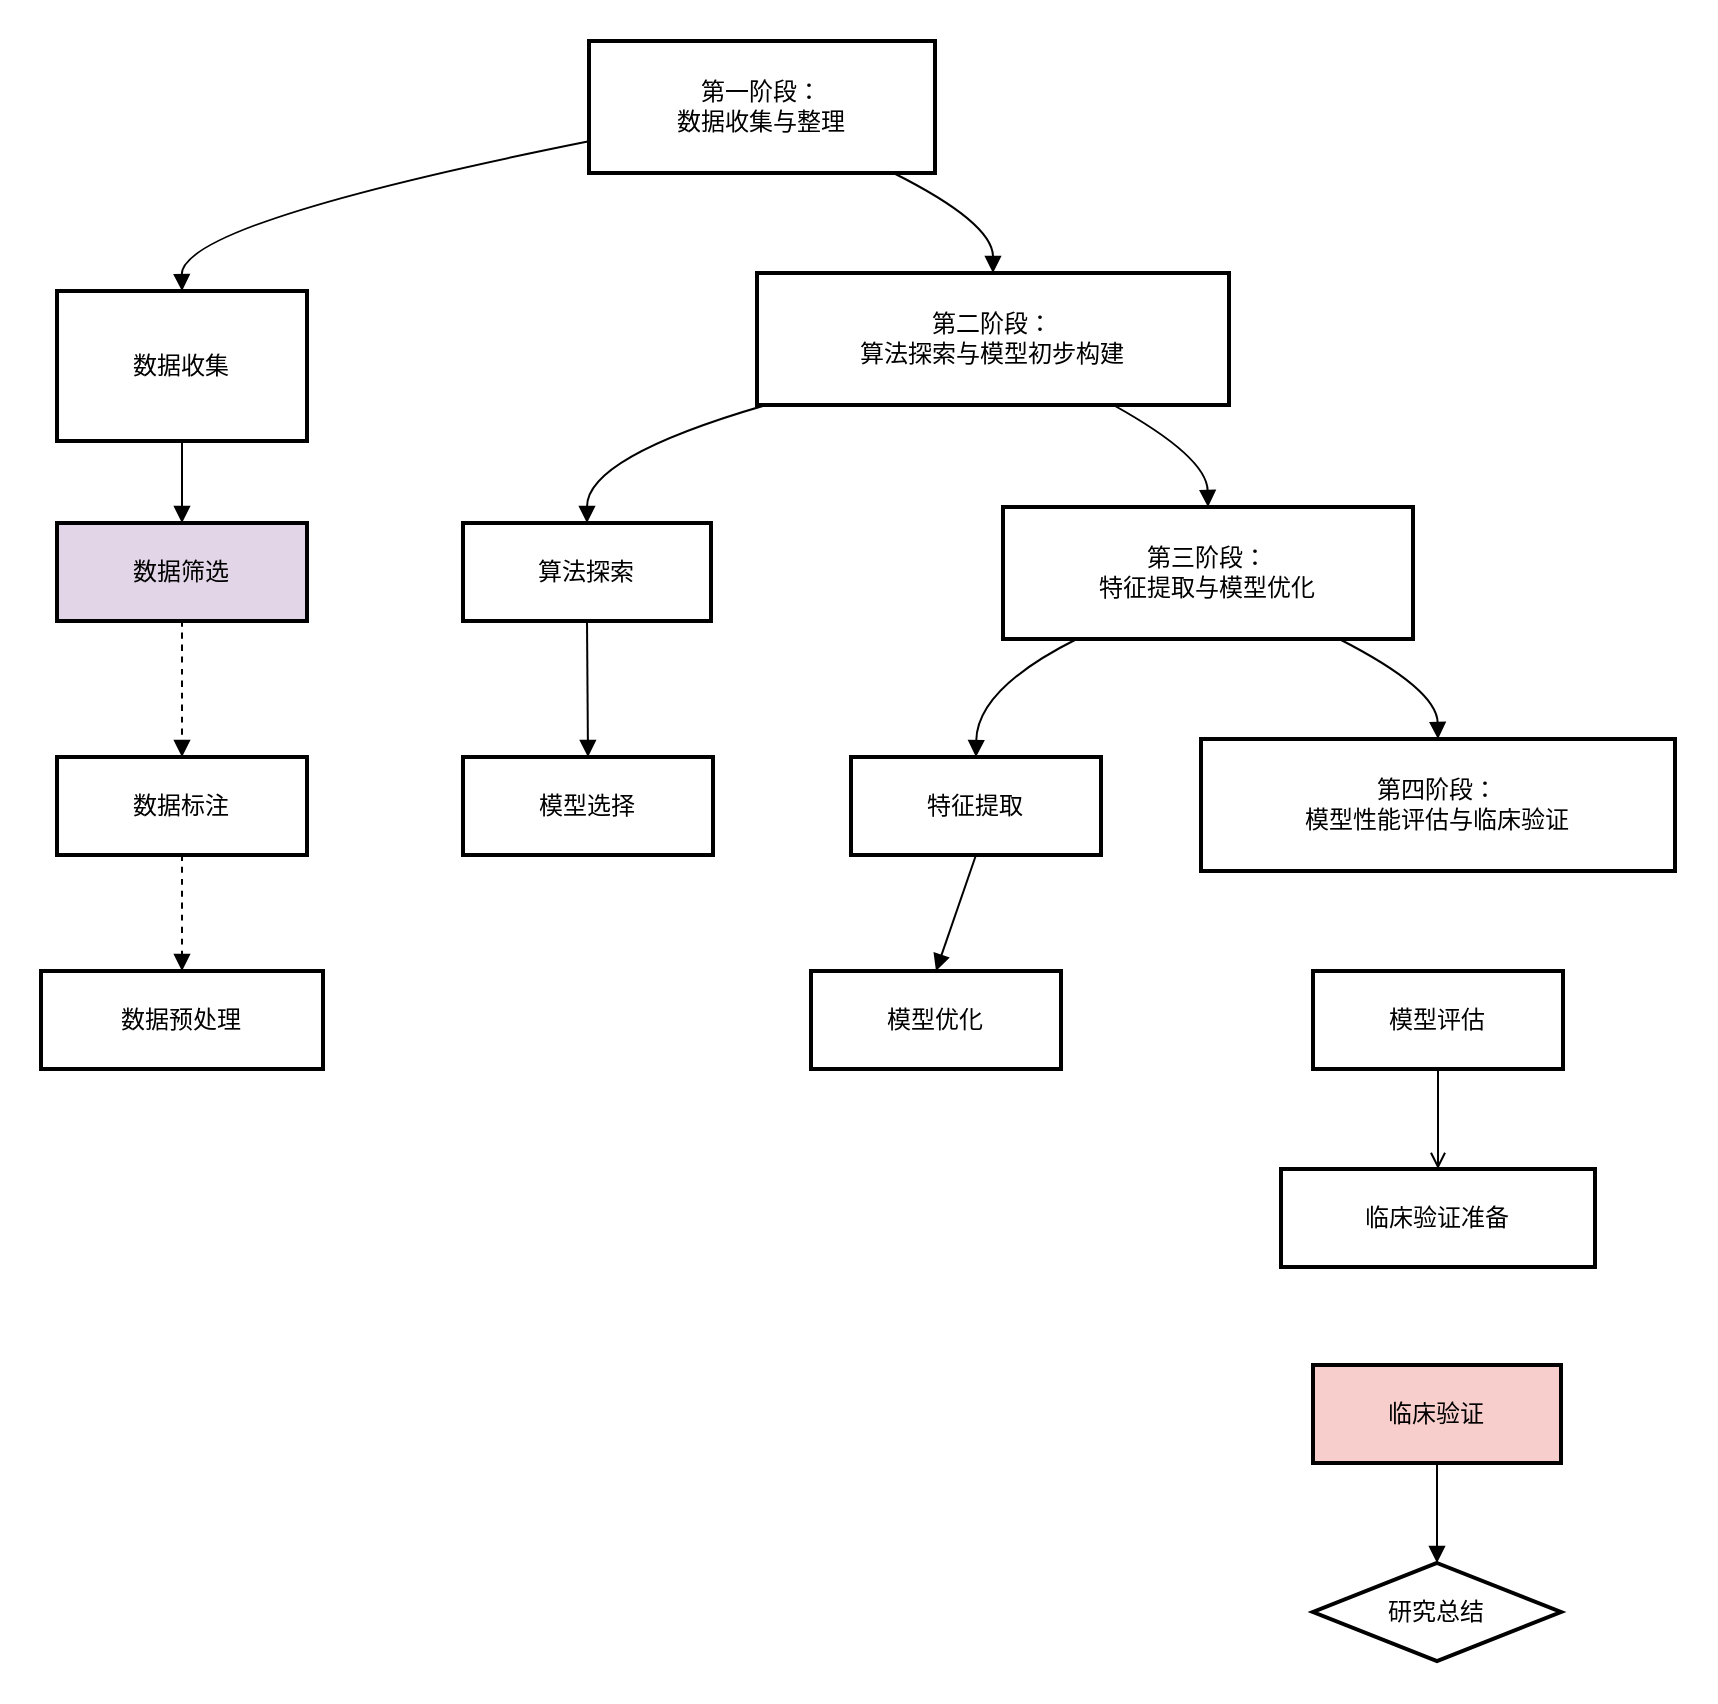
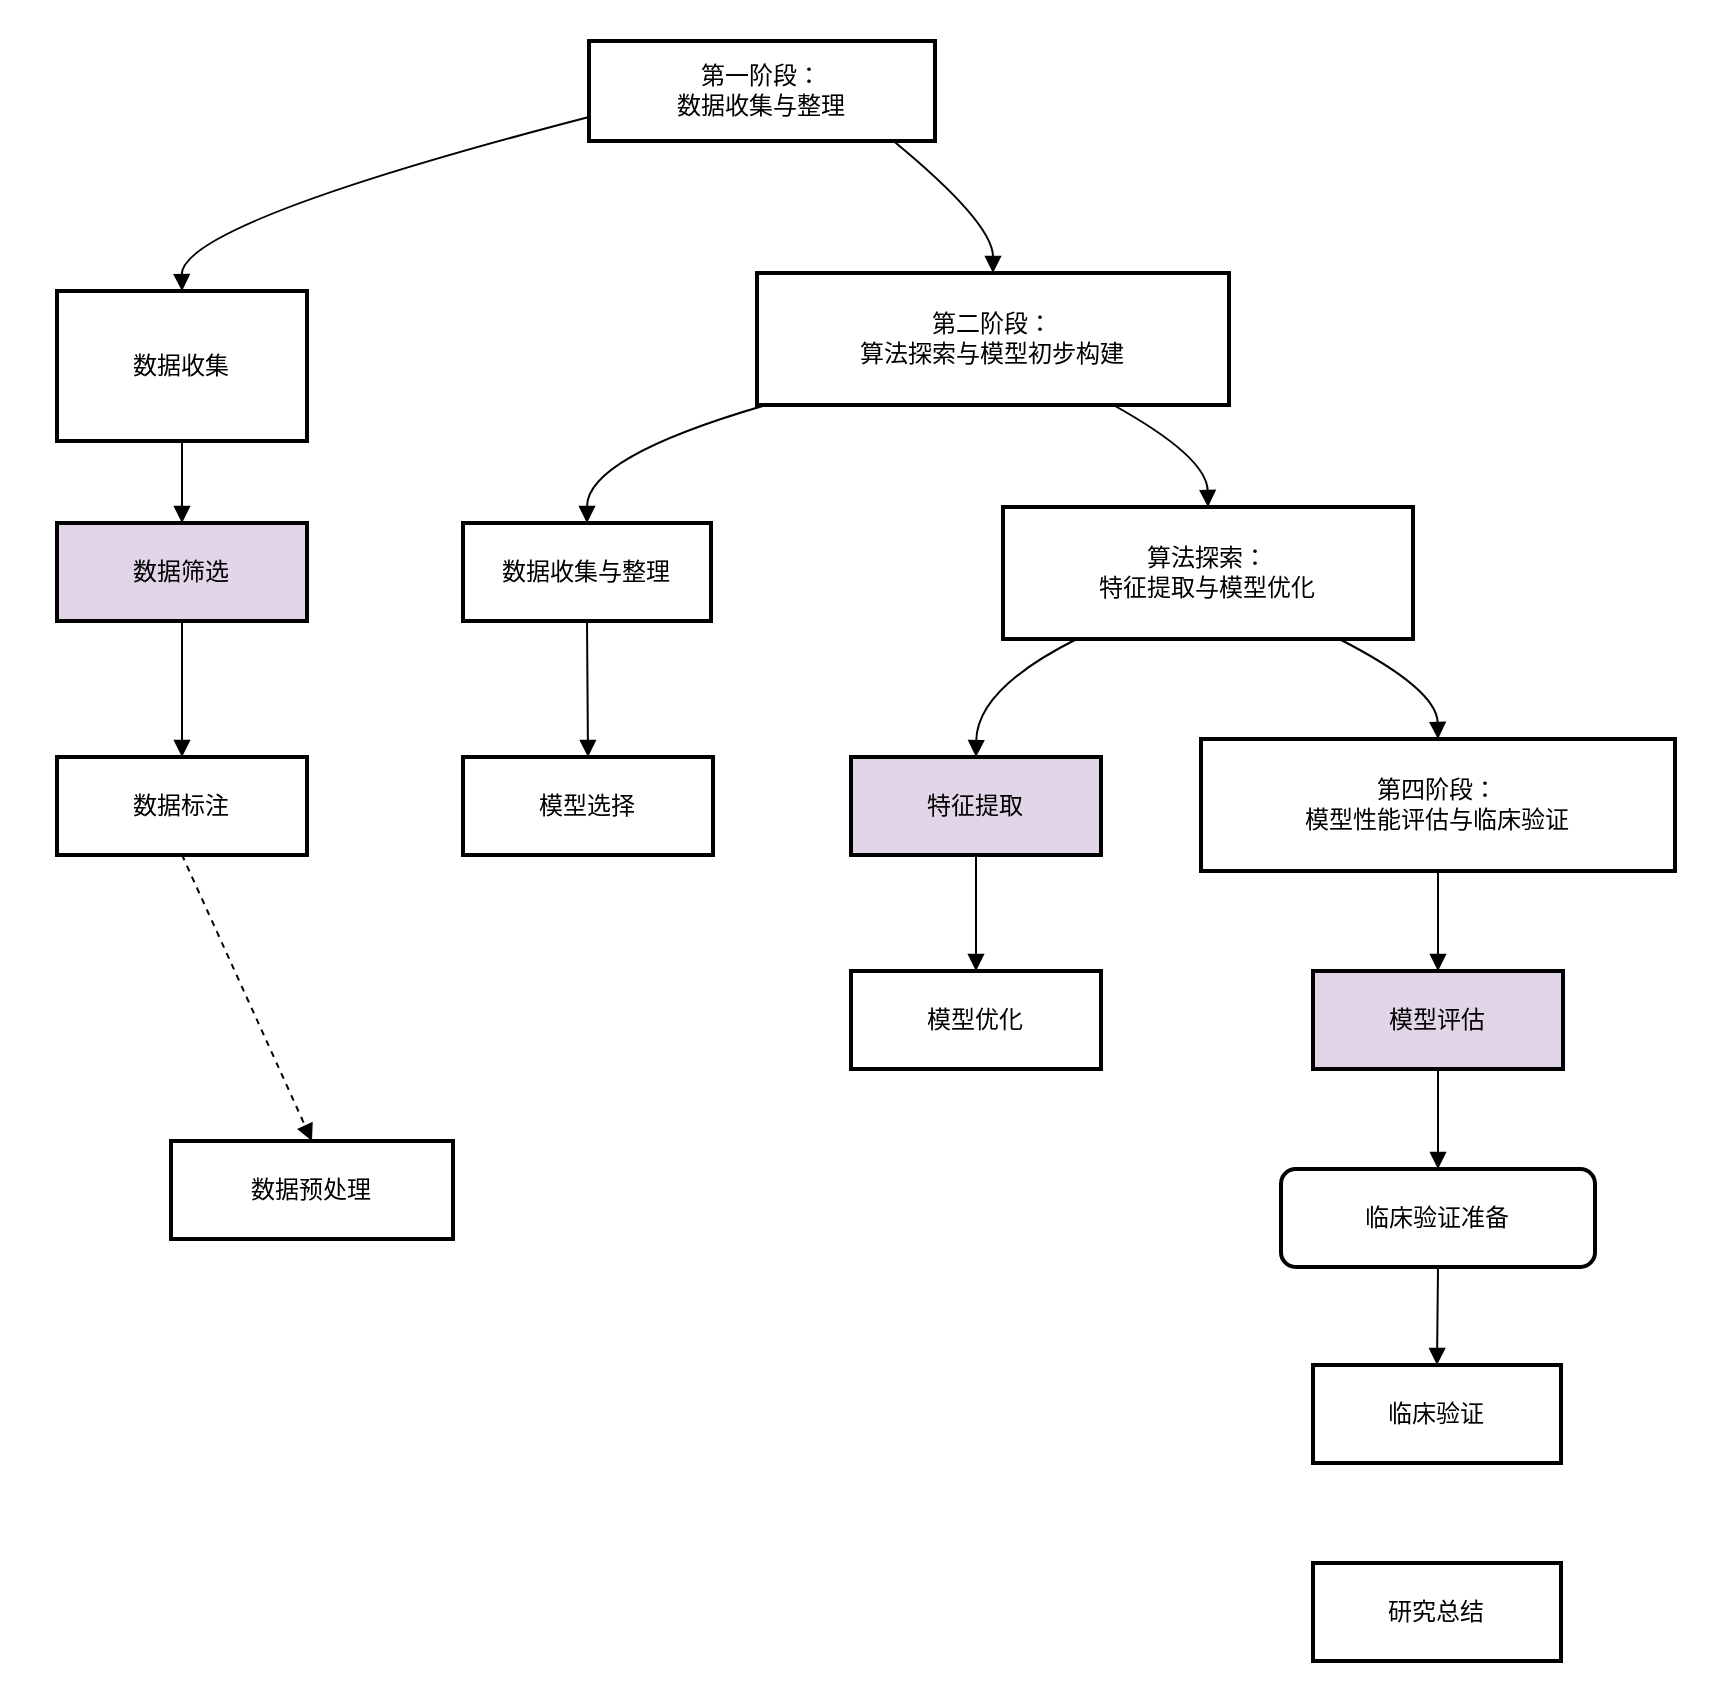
(762, 107) -> (762, 91)
(587, 573) -> (587, 573)
(1208, 573) -> (1208, 573)
(182, 681) -> (182, 681)
(976, 806) -> (976, 806)
none -> (1438, 913)
(182, 1020) -> (312, 1190)
(936, 1020) -> (976, 1020)
(1438, 1020) -> (1438, 1020)
(1438, 1155) -> (1438, 1151)
(1438, 1218) -> (1438, 1218)
none -> (1438, 1308)
(1437, 1414) -> (1437, 1414)
(1437, 1505) -> none
(1437, 1612) -> (1437, 1612)
